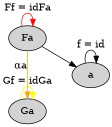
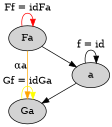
none -> (62, 92)
